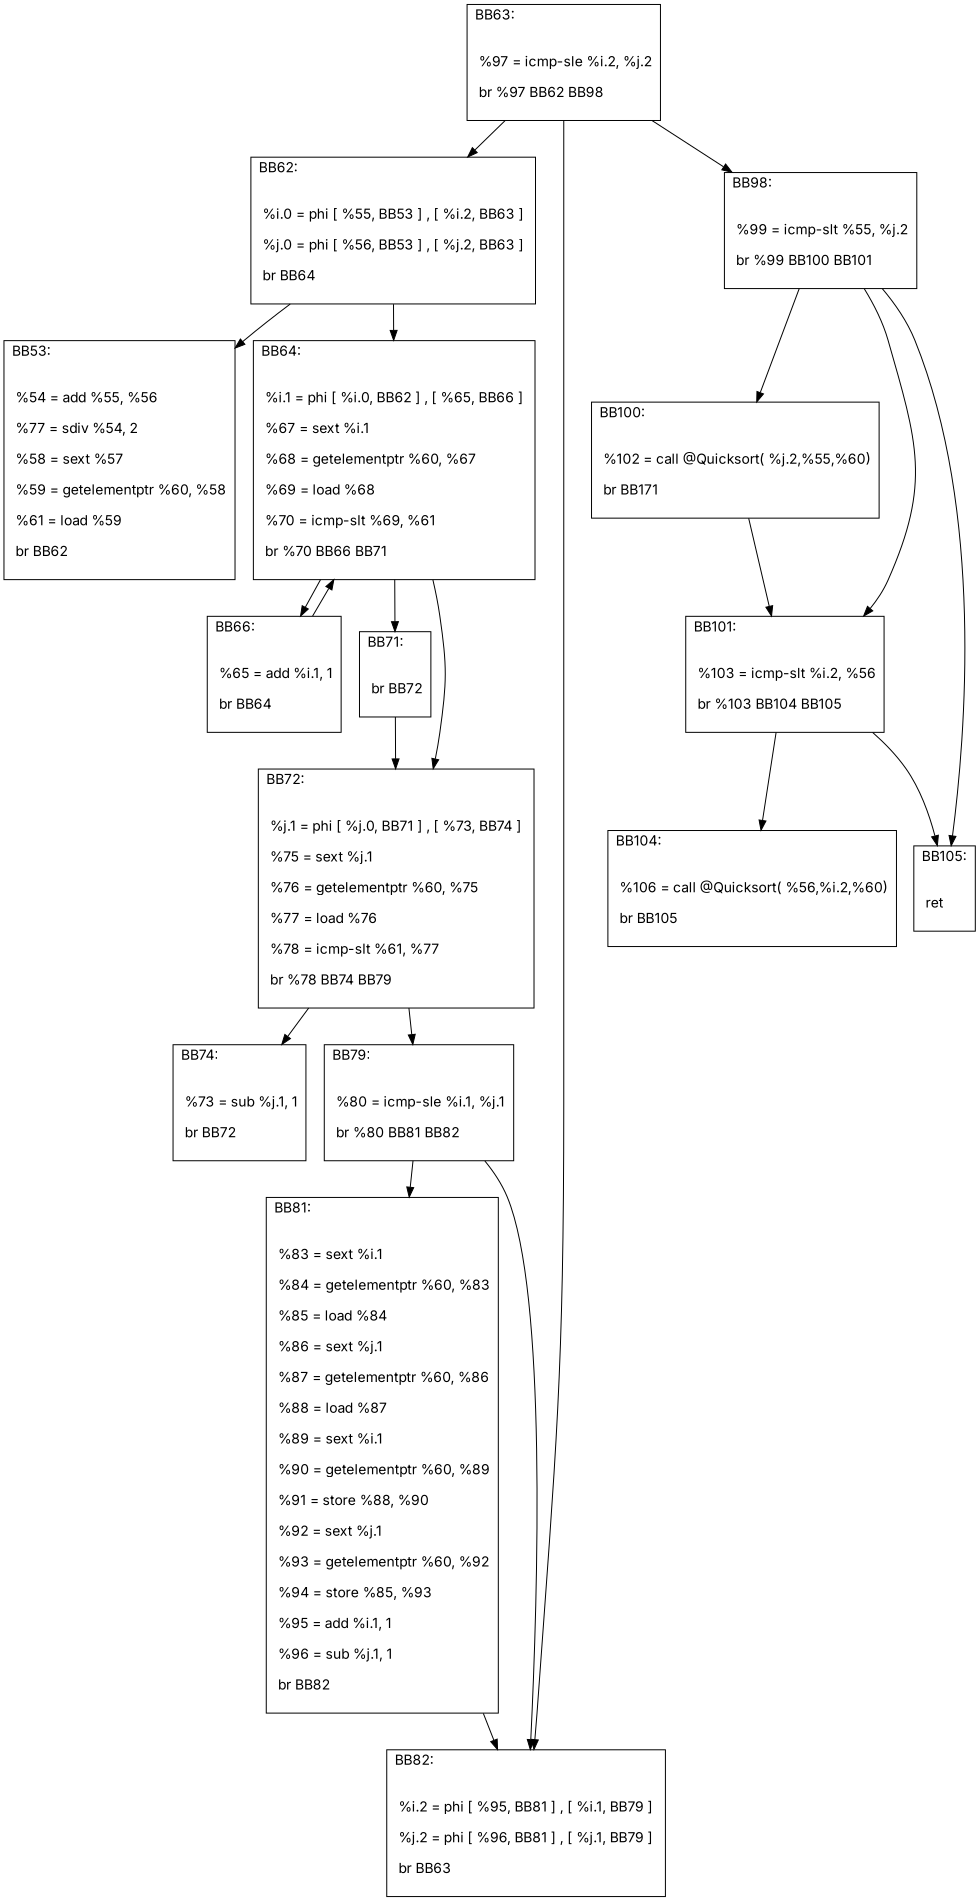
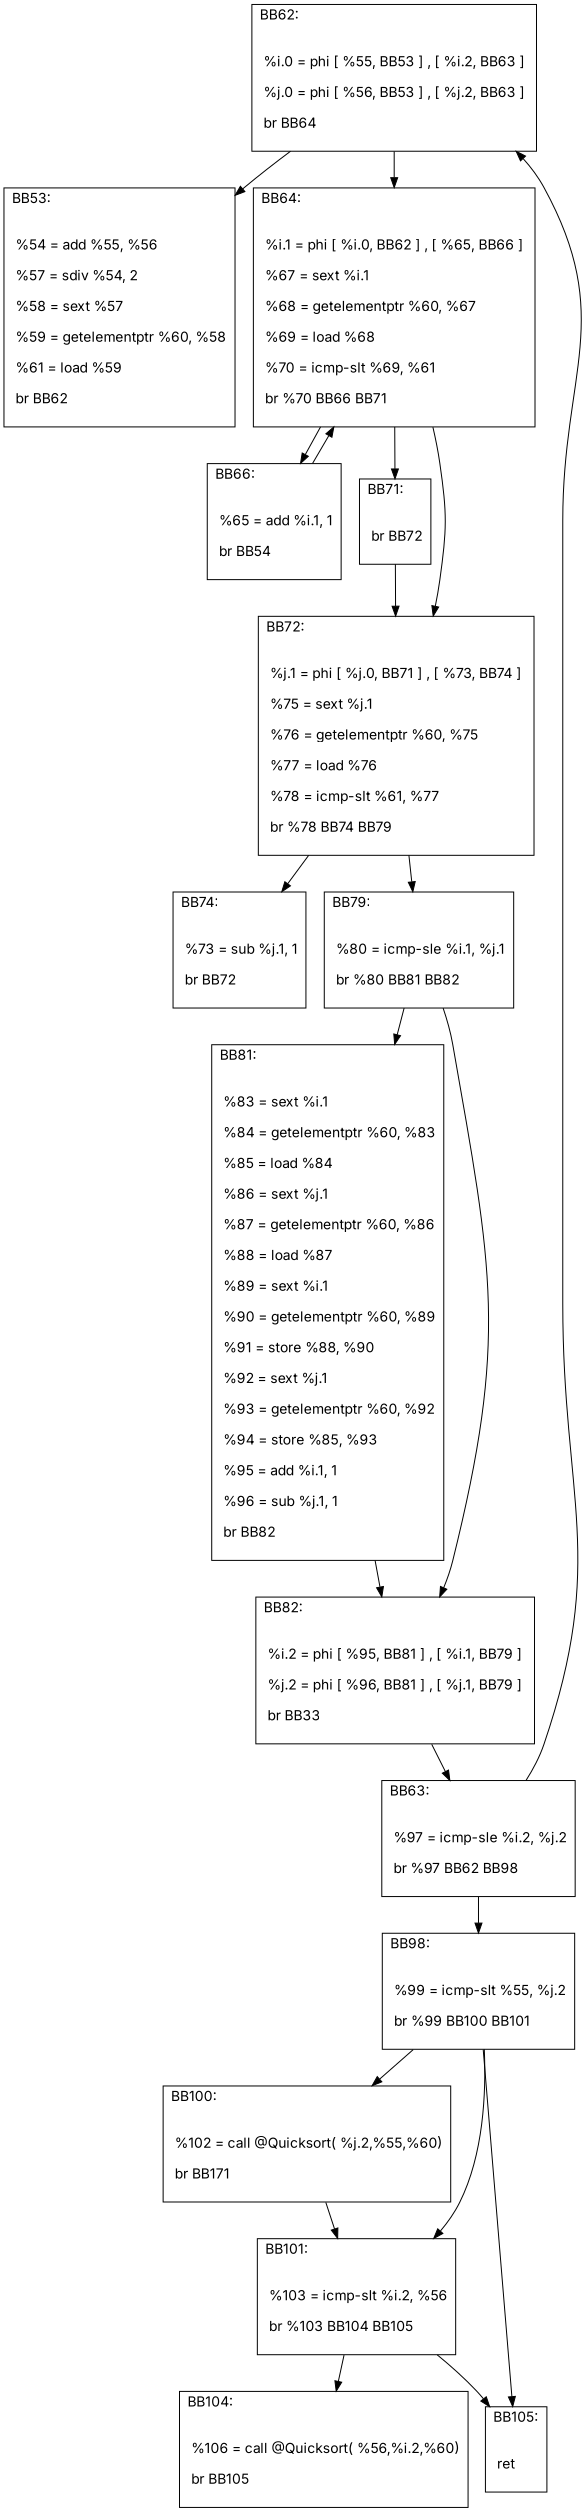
(75, 429) -> (75, 276)
(244, 705) -> (243, 552)
(564, 931) -> (439, 1758)
(423, 1869) -> (293, 1716)
